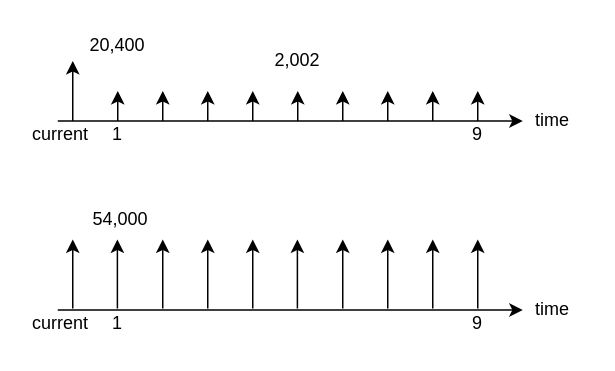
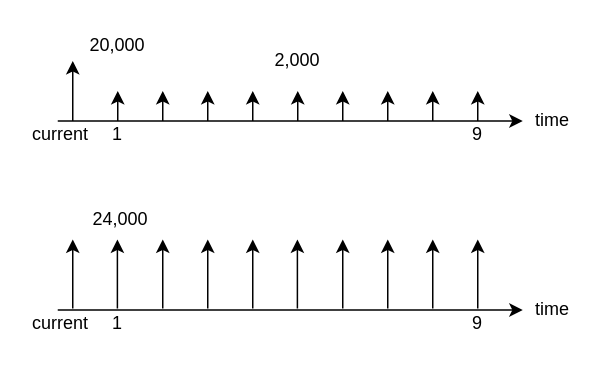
(118, 46) -> (118, 46)
(298, 61) -> (298, 61)
(121, 220) -> (121, 220)
